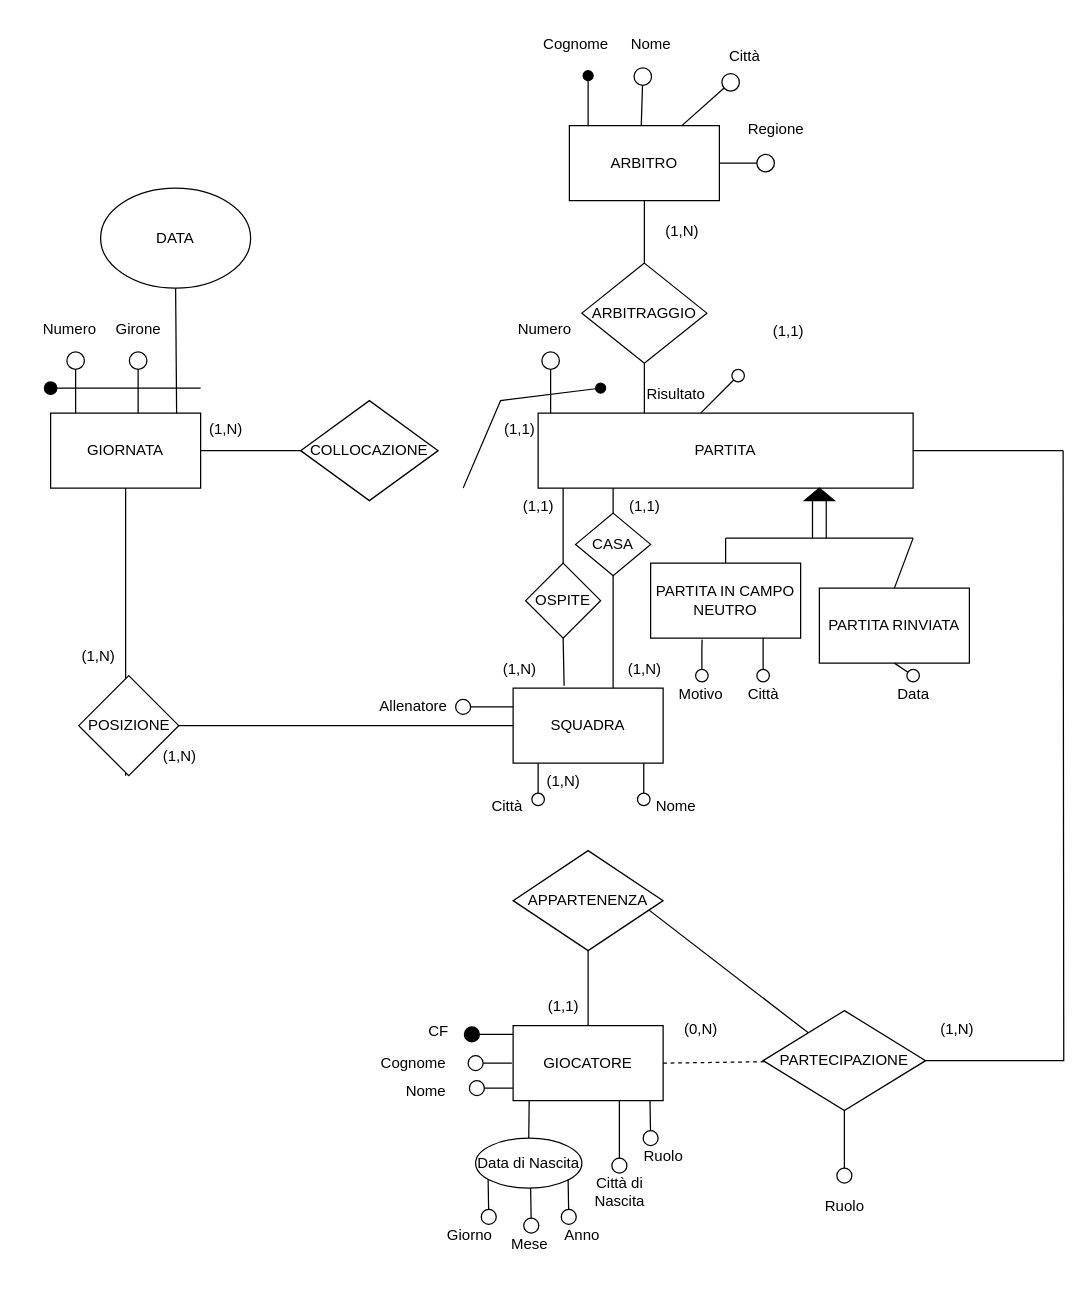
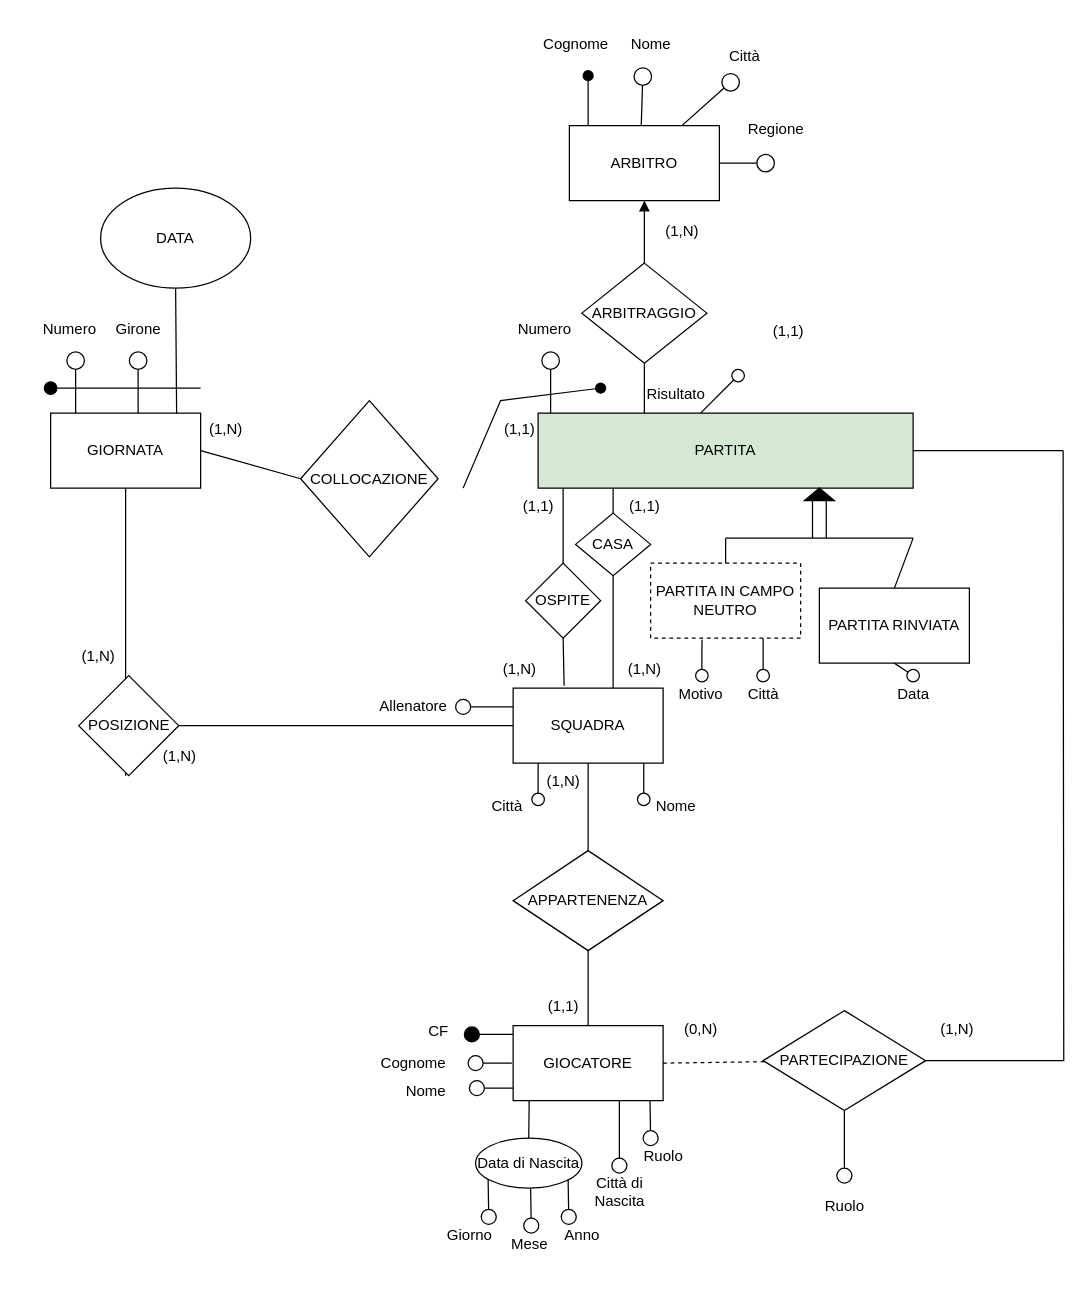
(644, 207) -> (644, 212)
(369, 451) -> (369, 479)
(726, 451) -> (726, 451)
(726, 601) -> (726, 601)
(728, 971) -> (588, 807)
